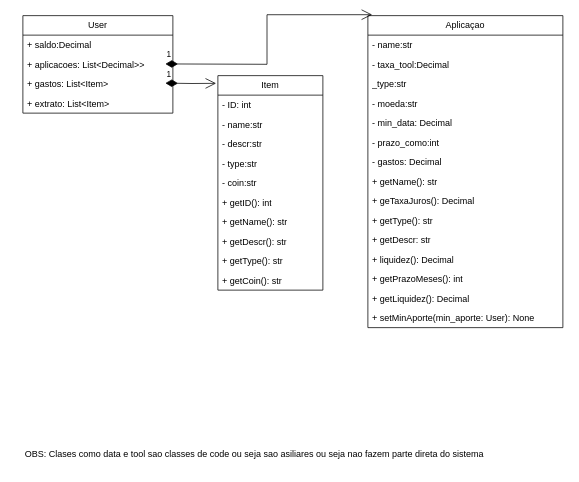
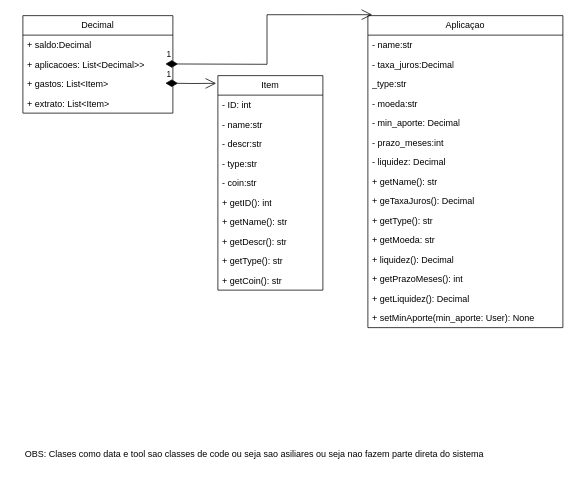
(98, 25) -> (98, 25)
(414, 65) -> (418, 65)
(413, 124) -> (418, 124)
(409, 143) -> (412, 143)
(409, 163) -> (411, 163)
(407, 241) -> (407, 241)
